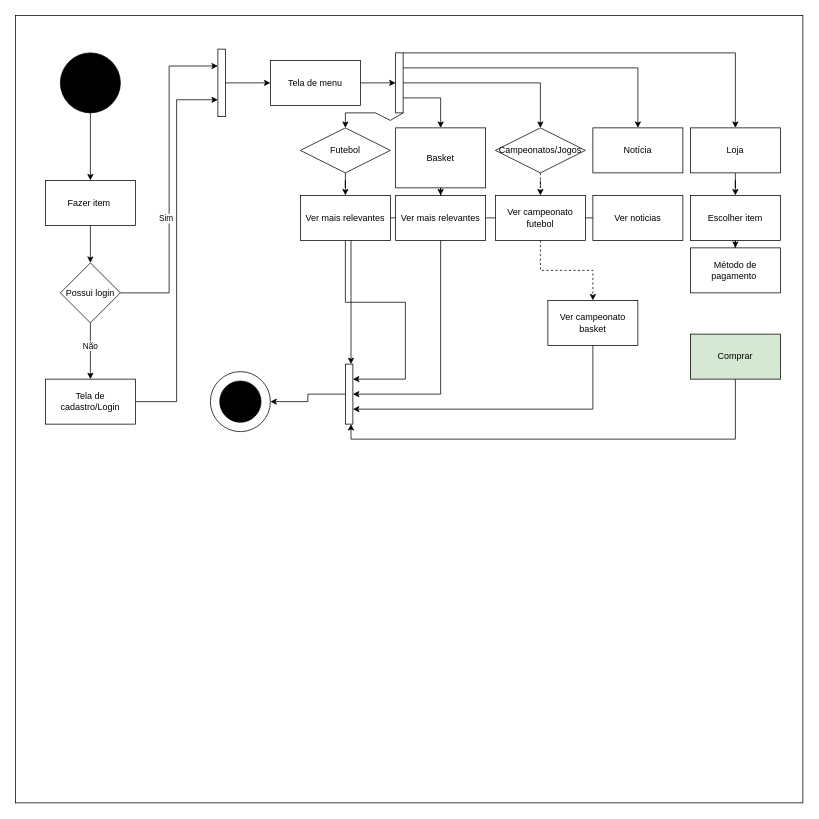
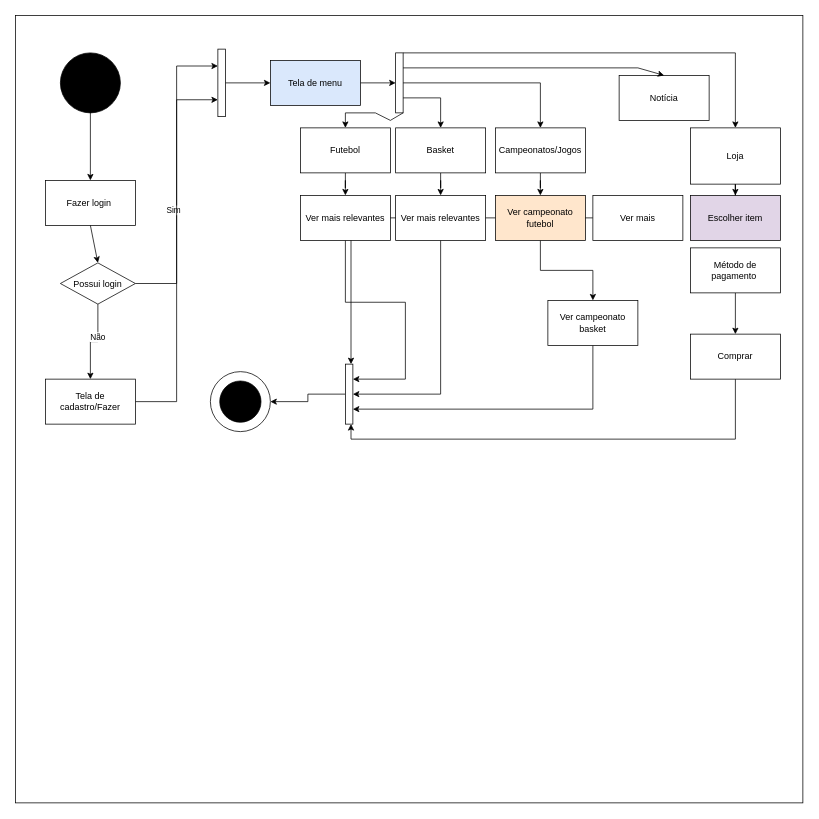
(315, 83) -> (315, 83)
(345, 150) -> (345, 150)
(540, 150) -> (540, 150)
(638, 150) -> (664, 98)
(735, 150) -> (735, 156)
(441, 158) -> (441, 150)
(540, 188) -> (540, 188)
(90, 203) -> (90, 203)
(540, 218) -> (540, 218)
(638, 218) -> (638, 218)
(735, 218) -> (735, 218)
(735, 244) -> none
(565, 270) -> (565, 270)
(90, 293) -> (98, 284)
none -> (735, 311)
(735, 357) -> (735, 357)
(90, 402) -> (90, 402)
